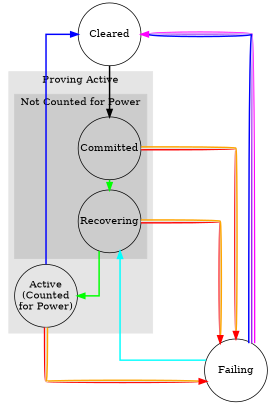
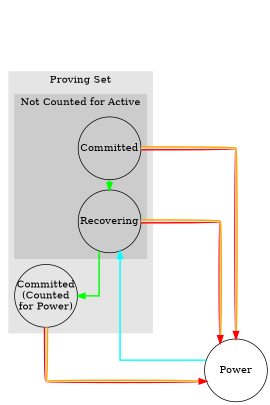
(110, 34) -> none
(81, 80) -> (81, 80)
(81, 103) -> (81, 103)
(46, 296) -> (46, 296)
(236, 370) -> (236, 370)
